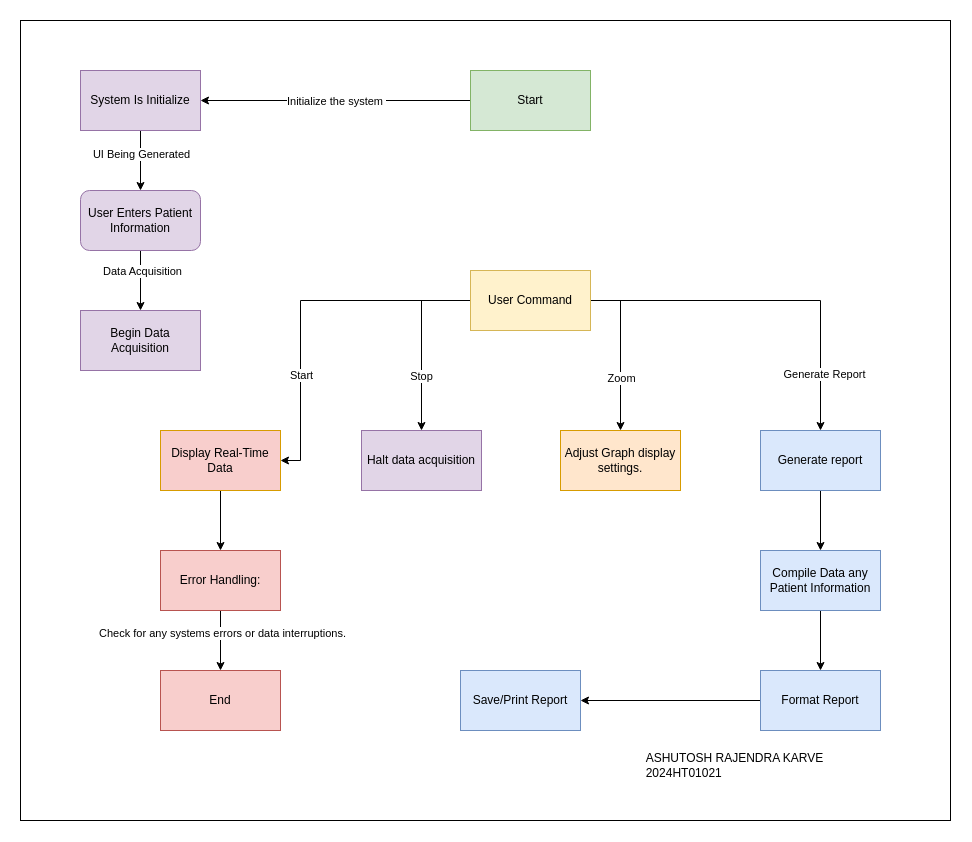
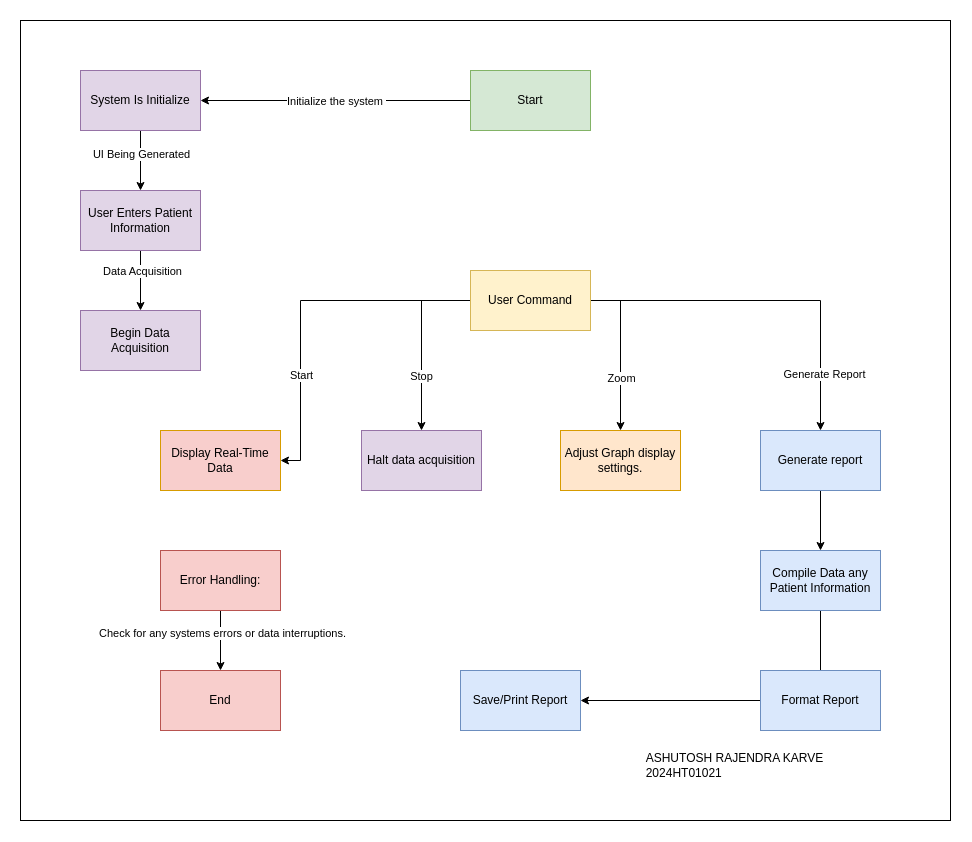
(141, 221) -> (141, 221)
(221, 517) -> none
(821, 662) -> (821, 665)
